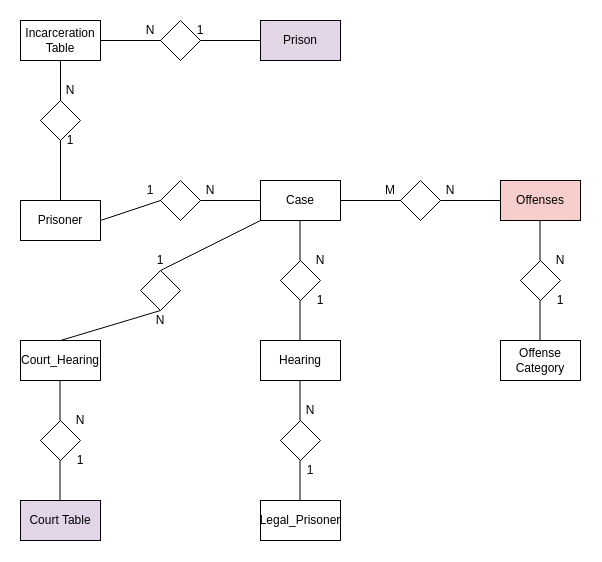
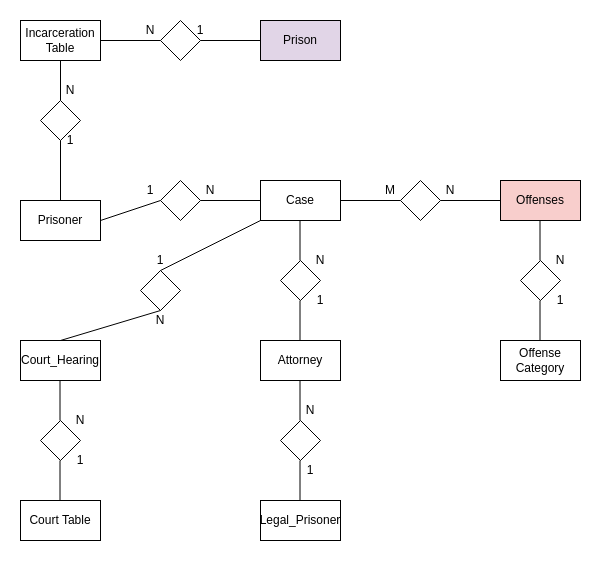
(301, 361) -> (301, 361)
(61, 521) -> (61, 521)
